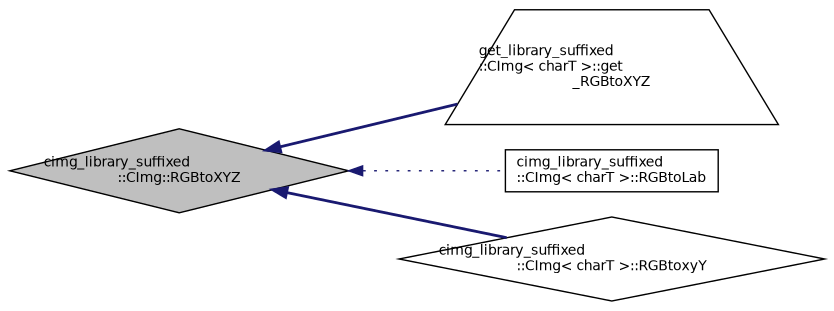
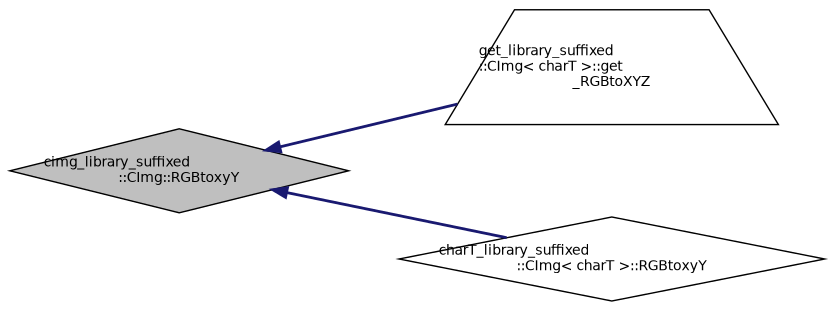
(179, 171) -> (179, 171)
(612, 171) -> none
(612, 259) -> (612, 259)
